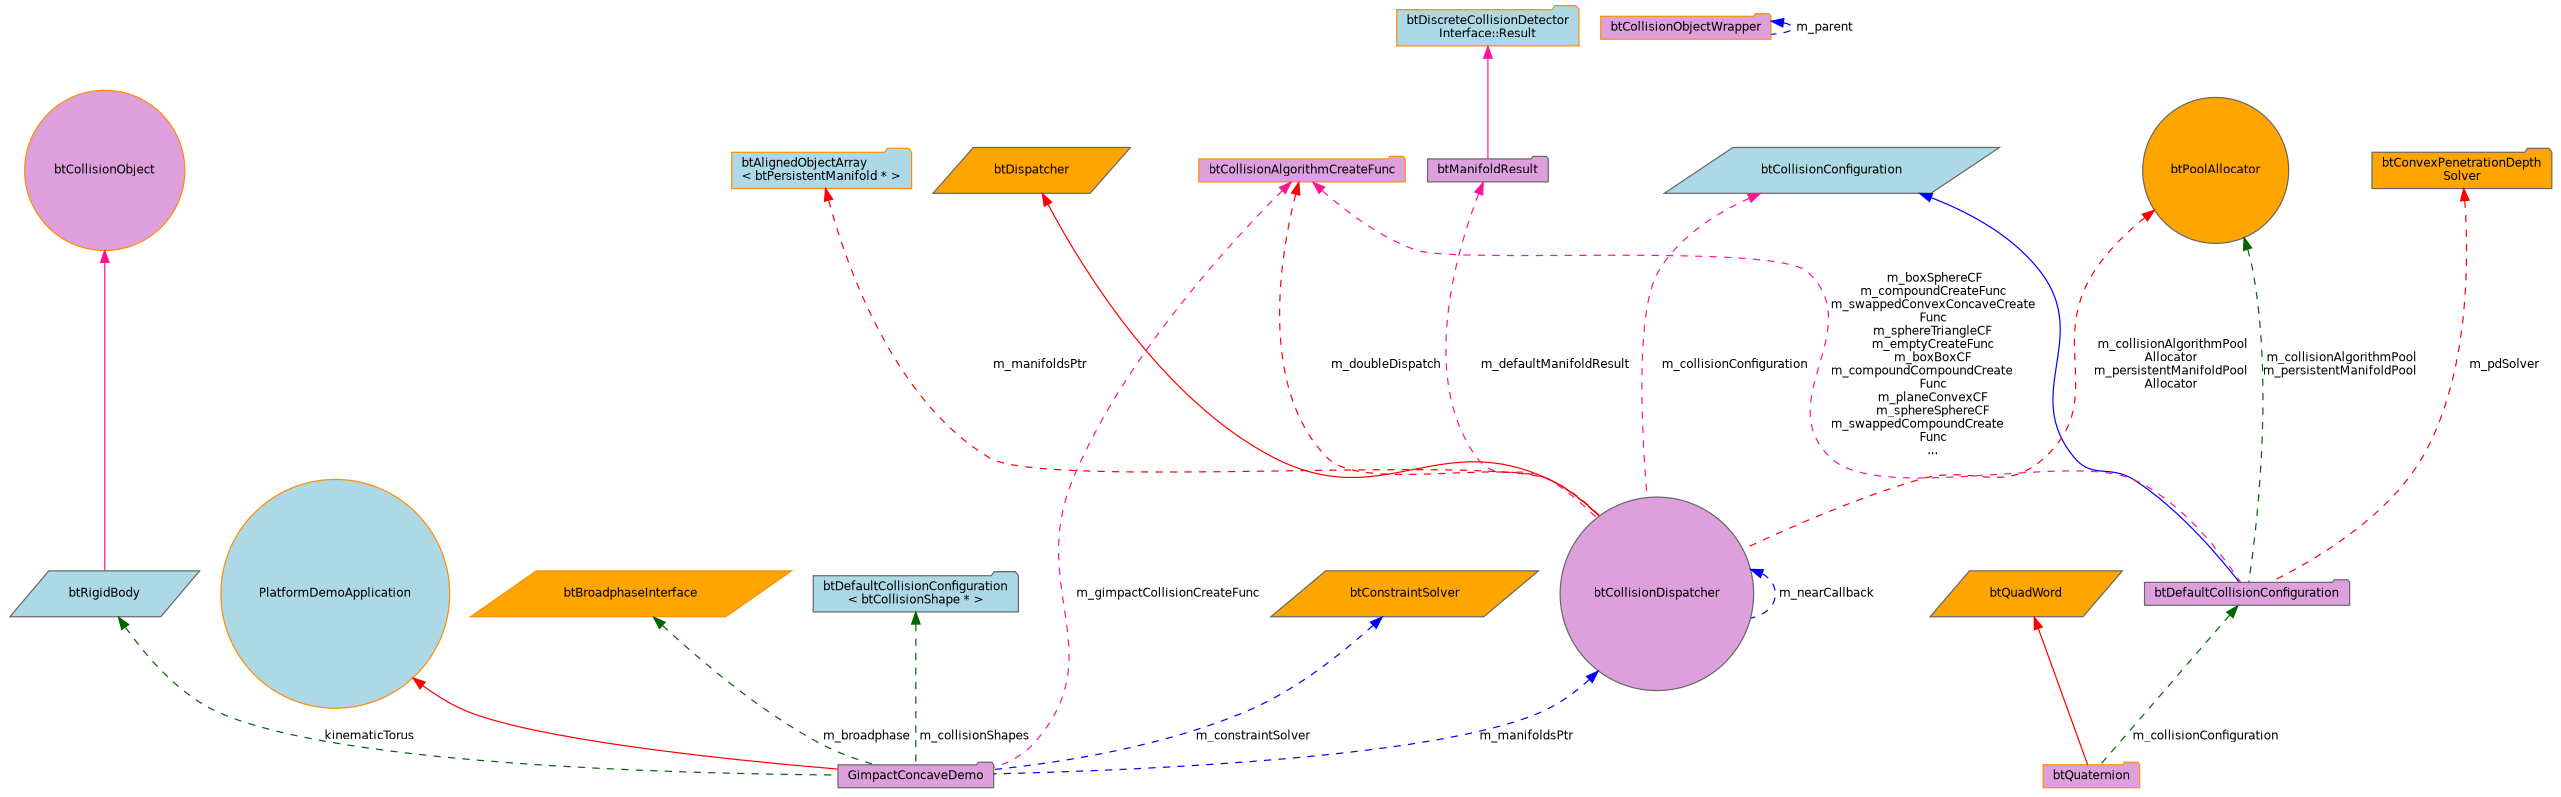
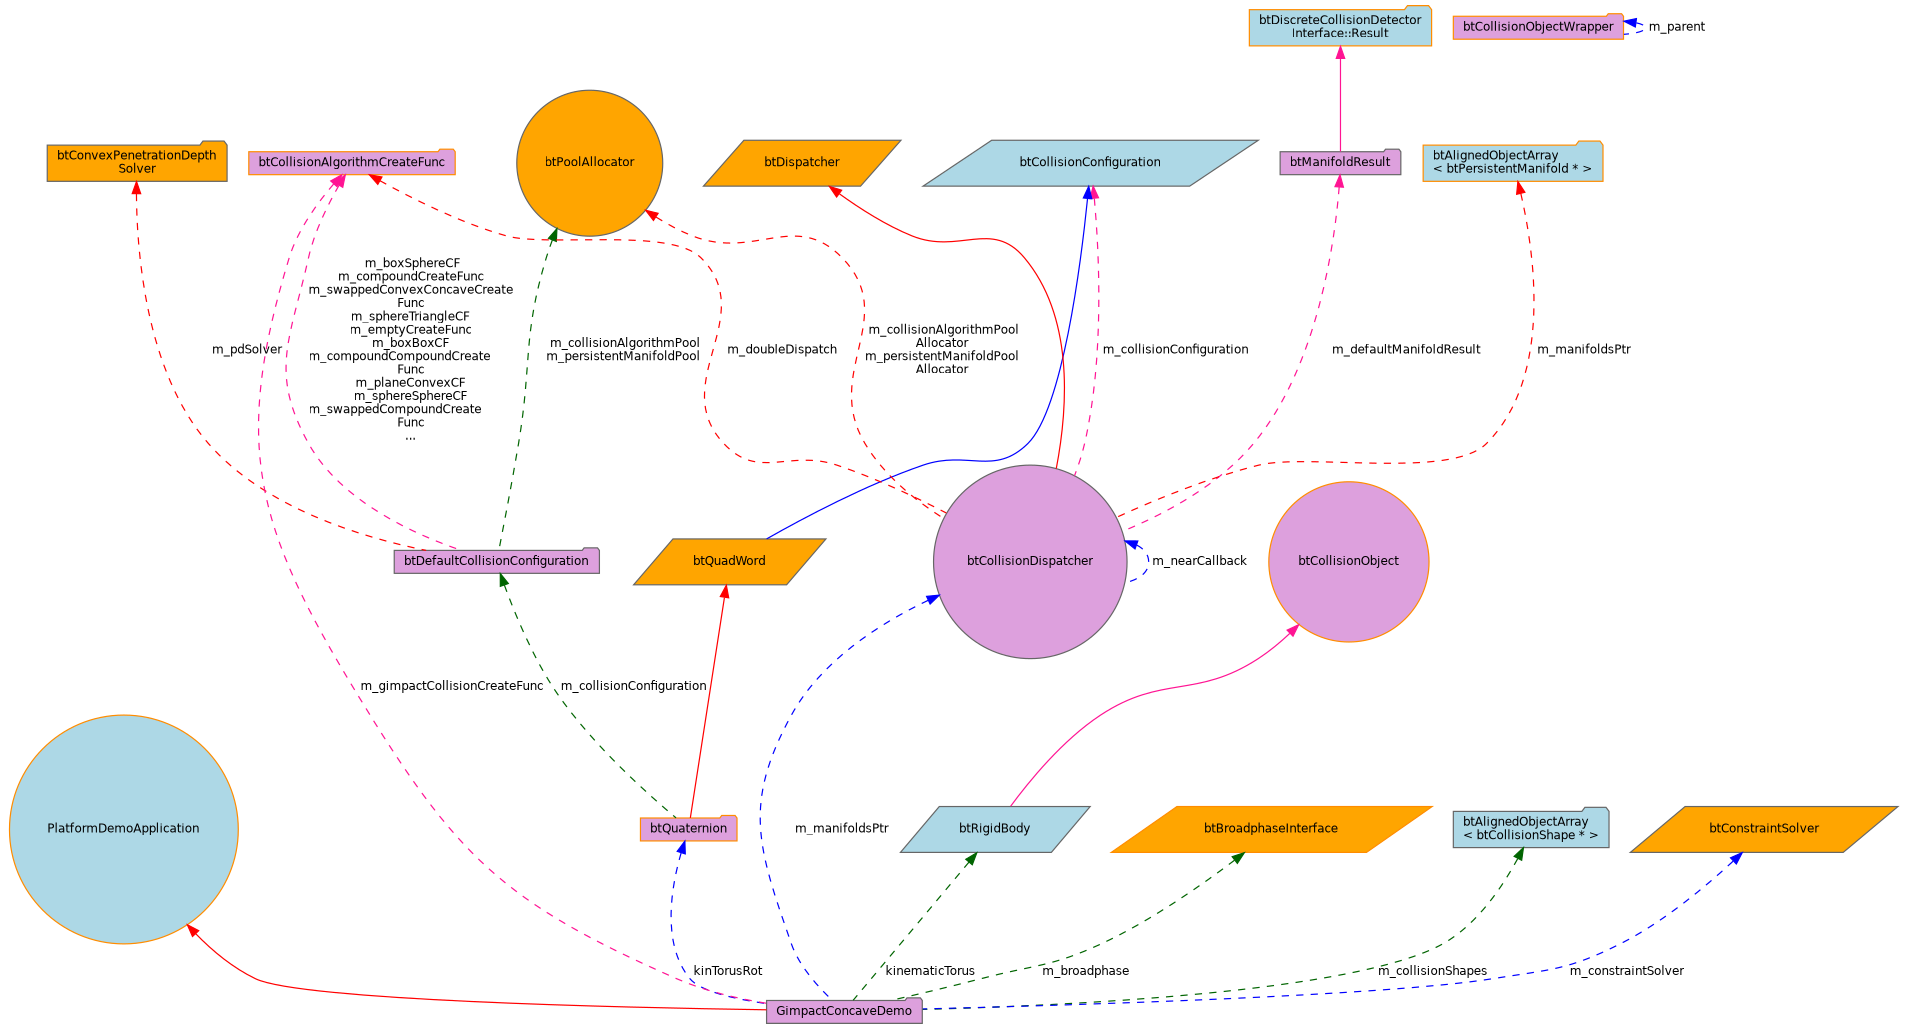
(2054, 404) -> (1017, 452)
(916, 594) -> (1531, 829)
none -> (678, 957)
